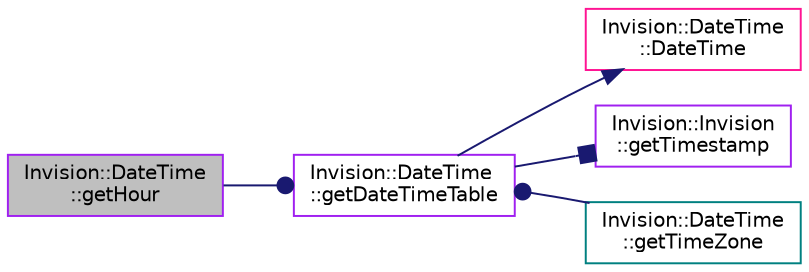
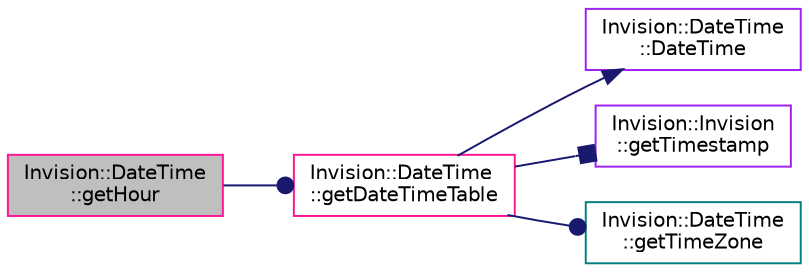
(693, 39) -> (693, 39)
(115, 185) -> (115, 185)
(404, 185) -> (404, 185)
(560, 198) -> (539, 221)
